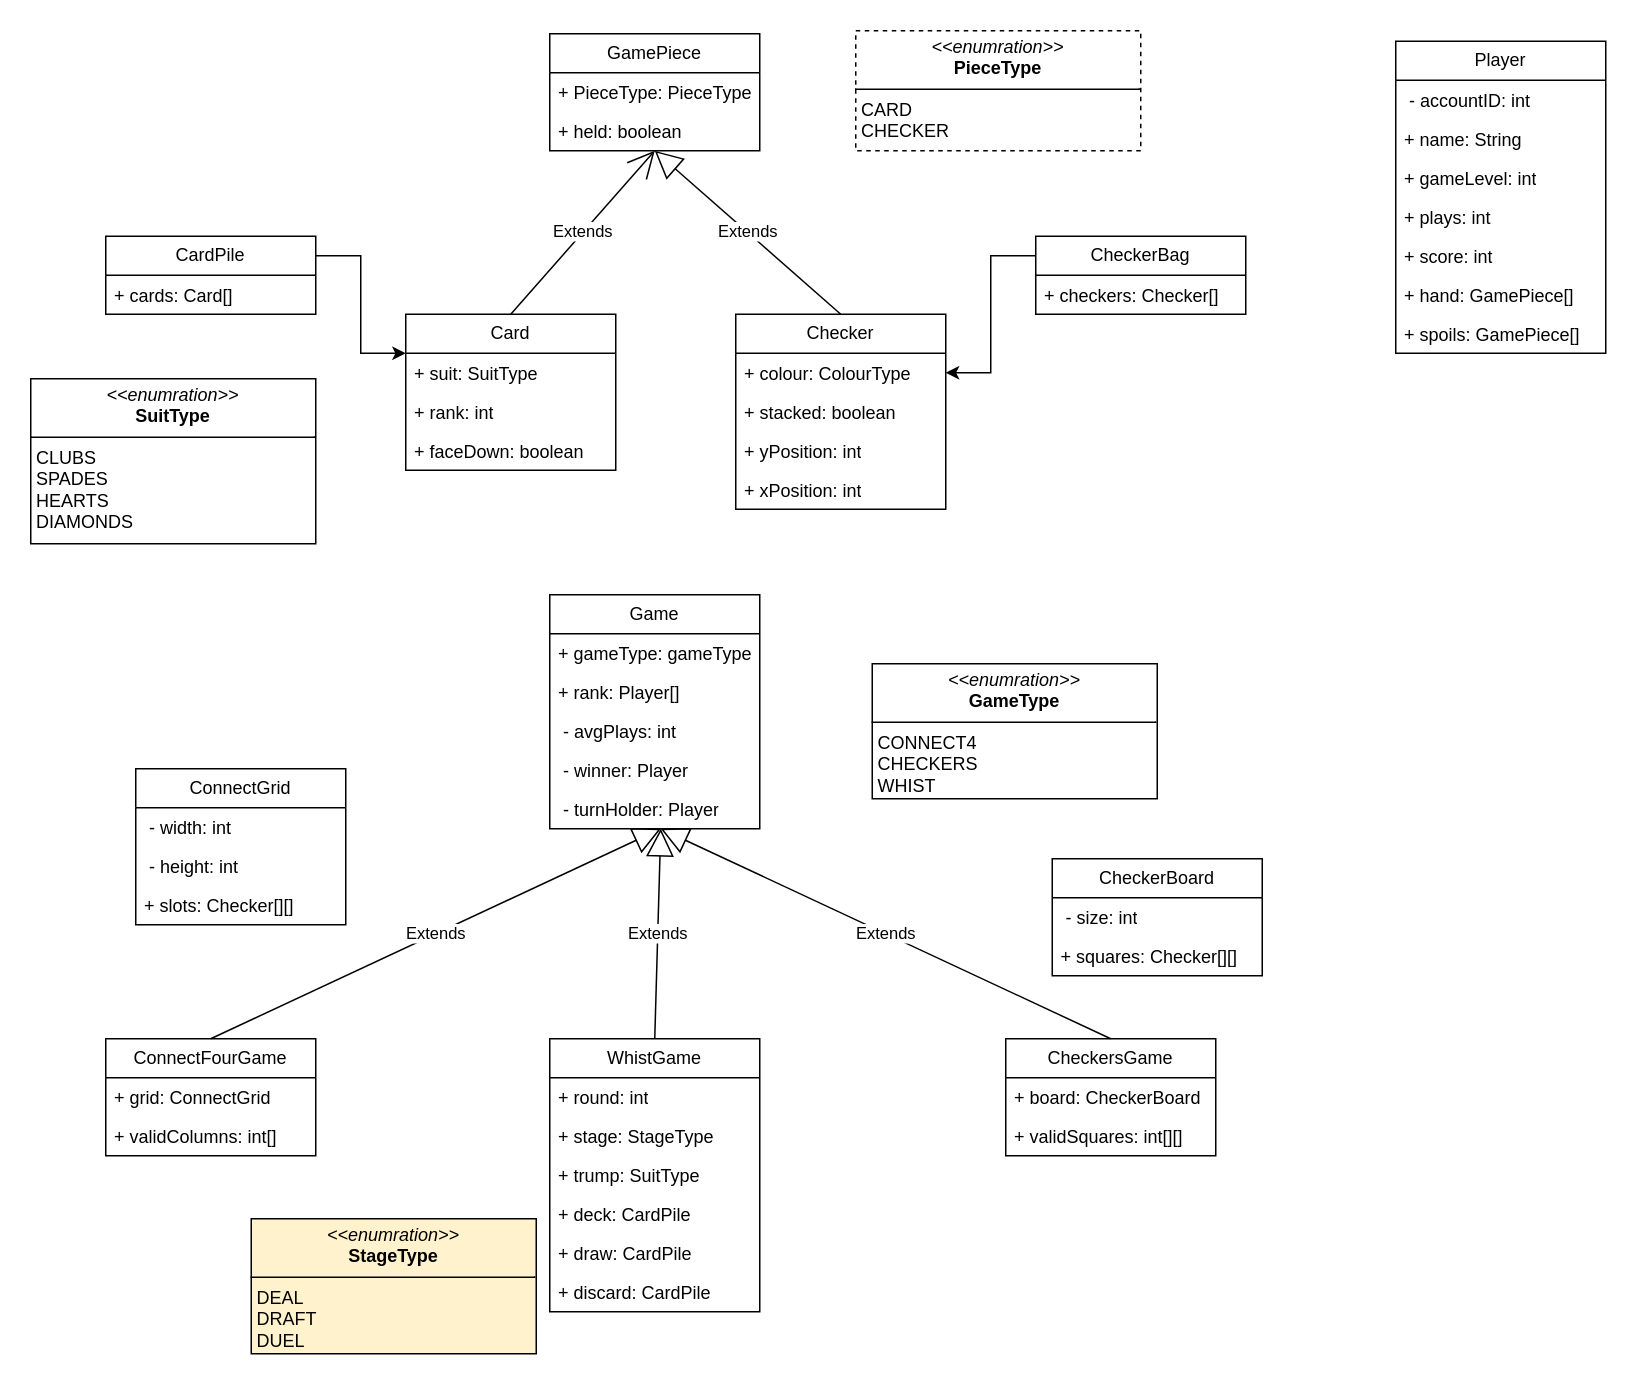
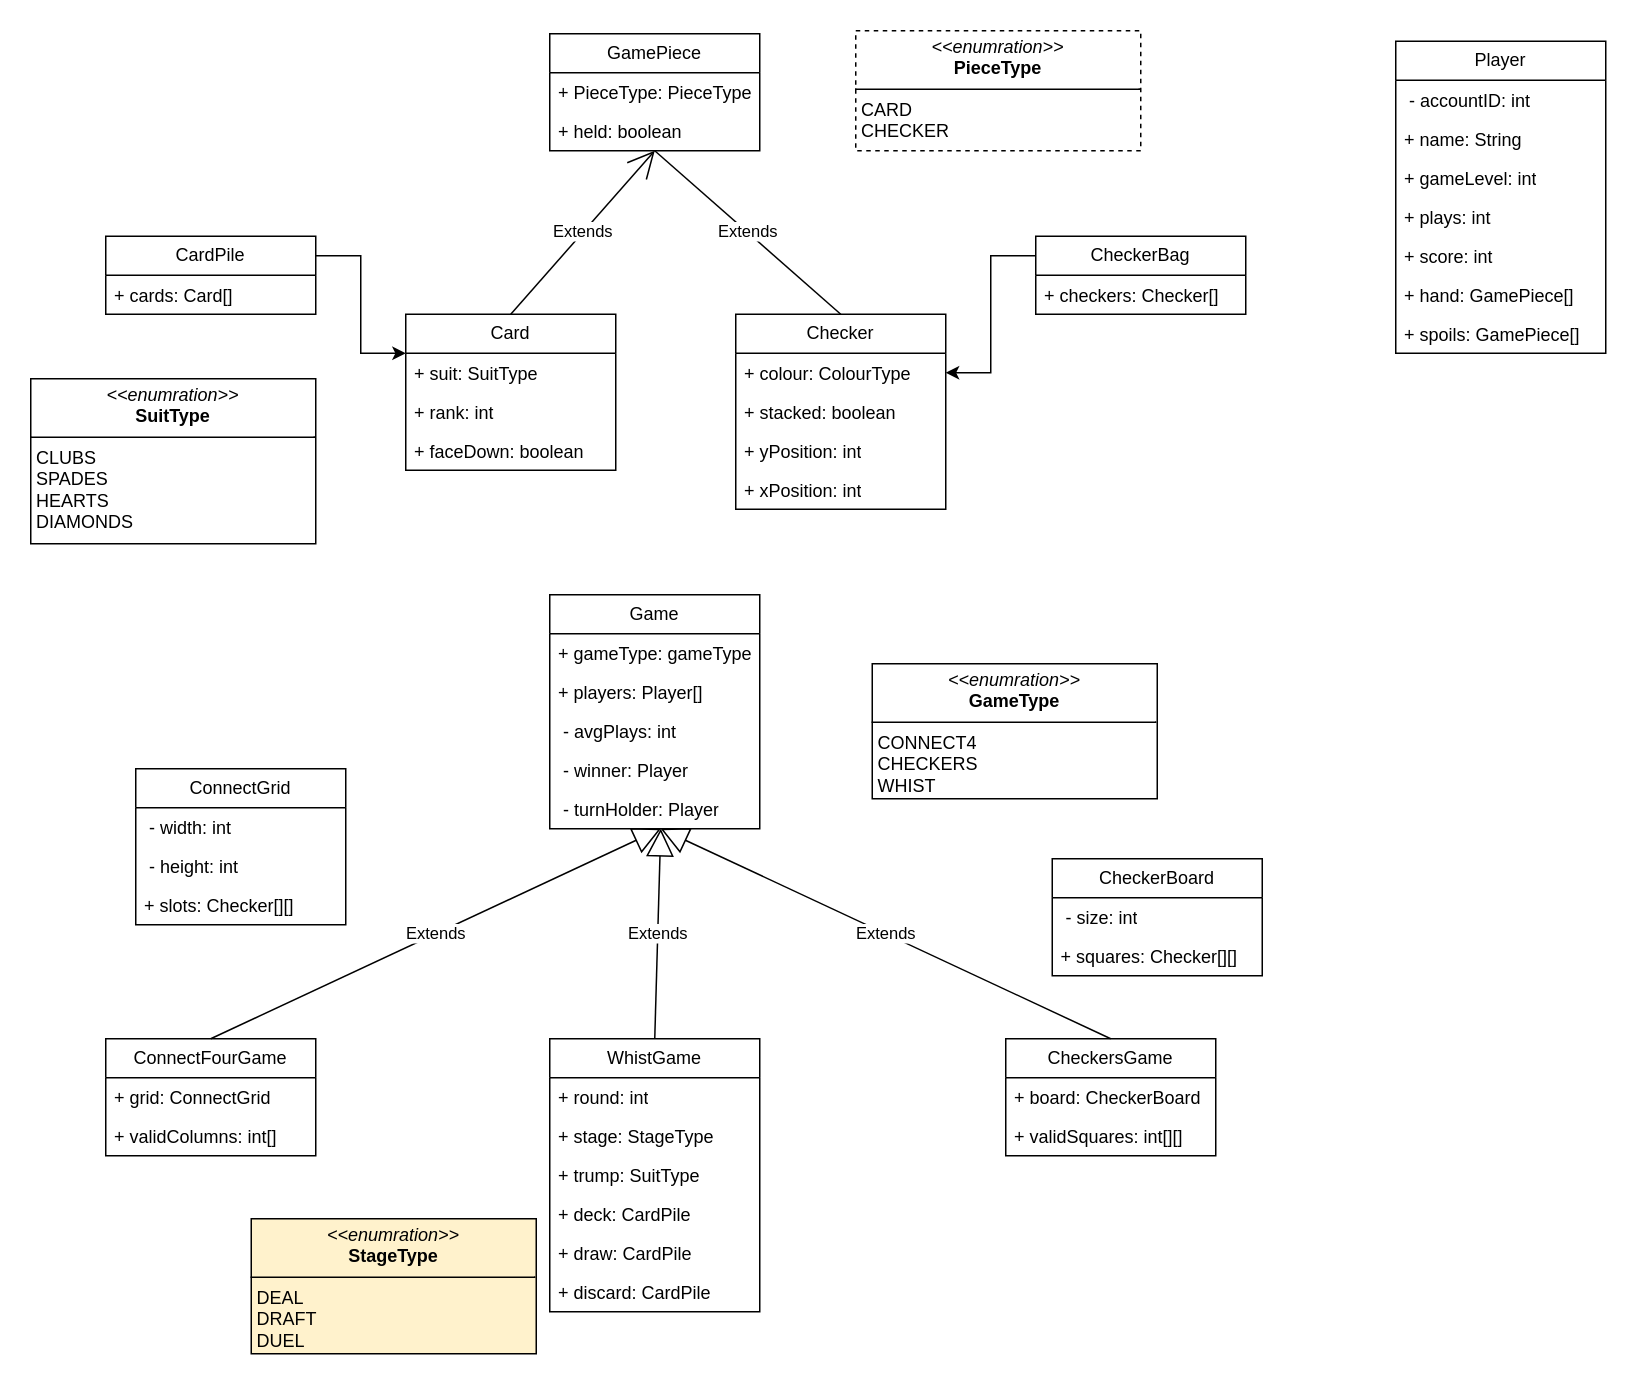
(676, 169) -> (665, 160)
(630, 694) -> (643, 694)
